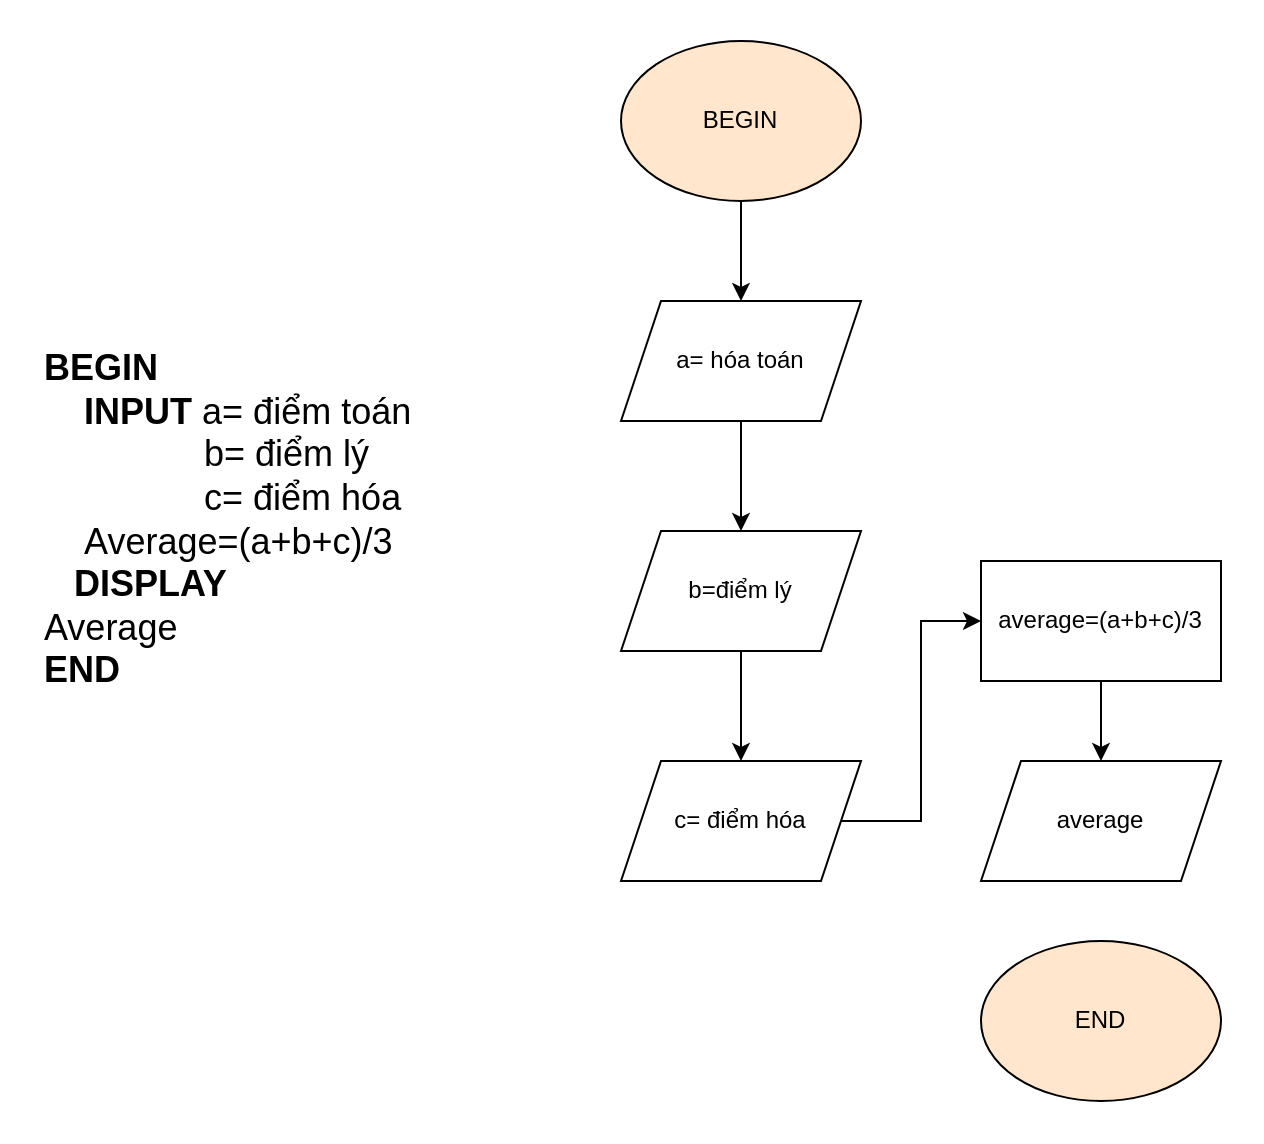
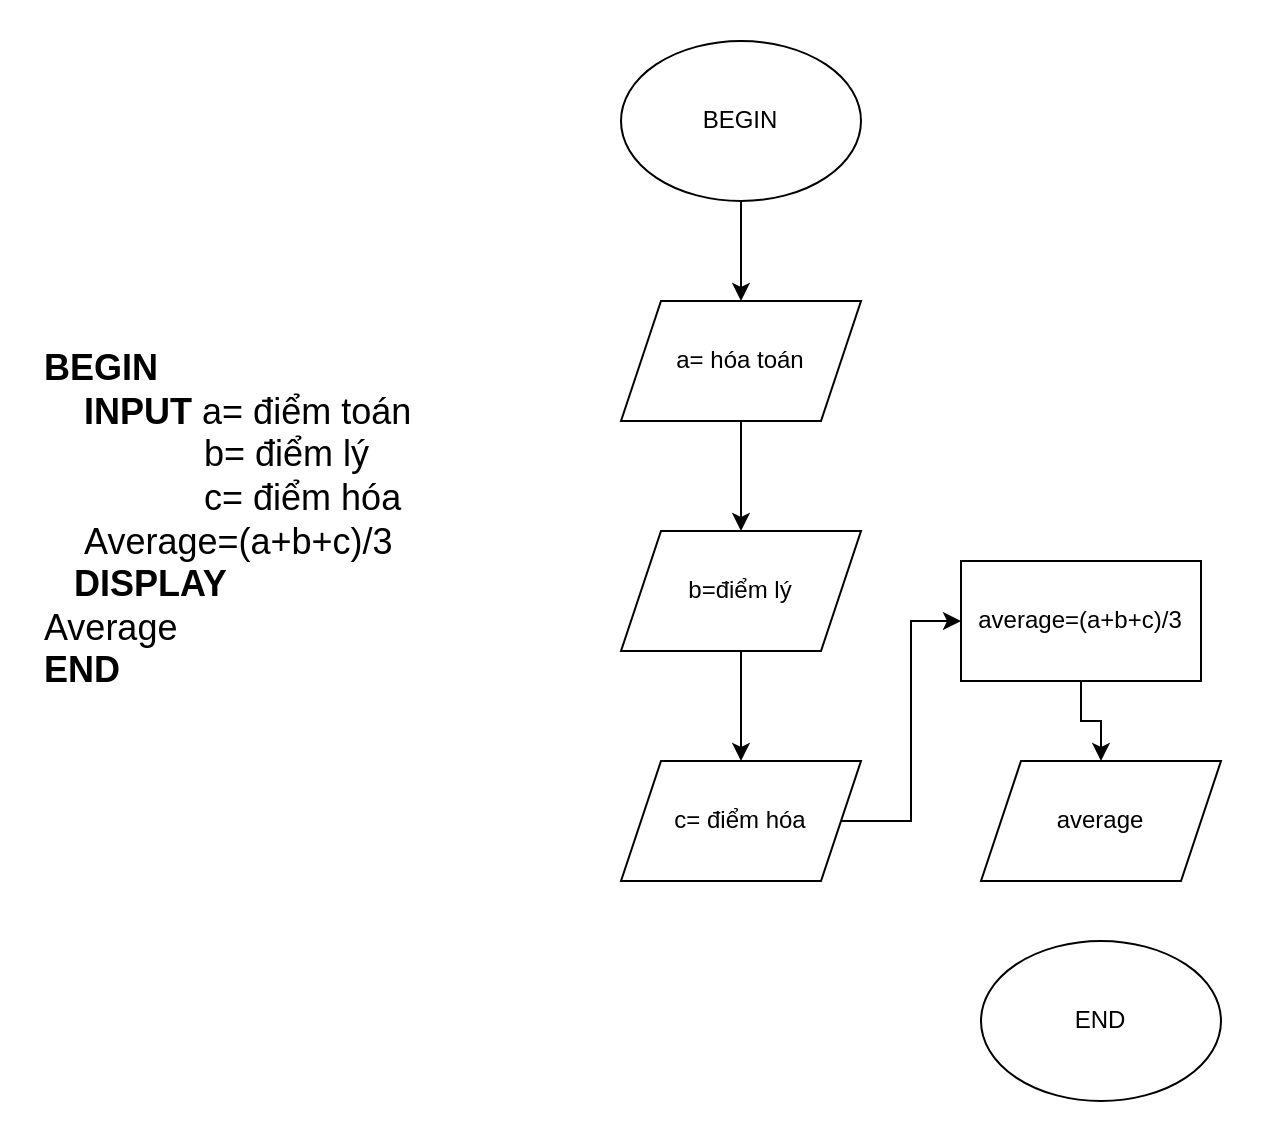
(741, 121) -> (741, 121)
(1101, 621) -> (1081, 621)
(1101, 1021) -> (1101, 1021)
